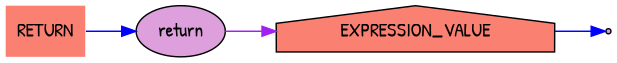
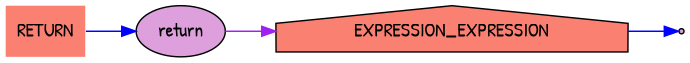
(415, 31) -> (452, 31)
